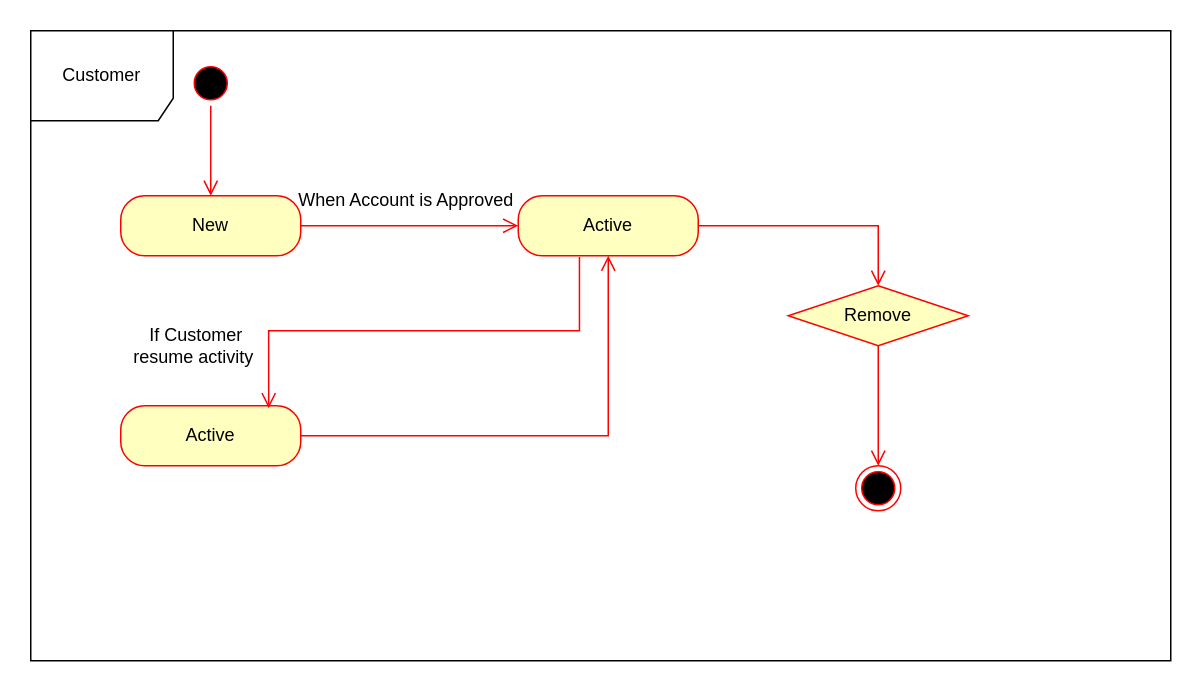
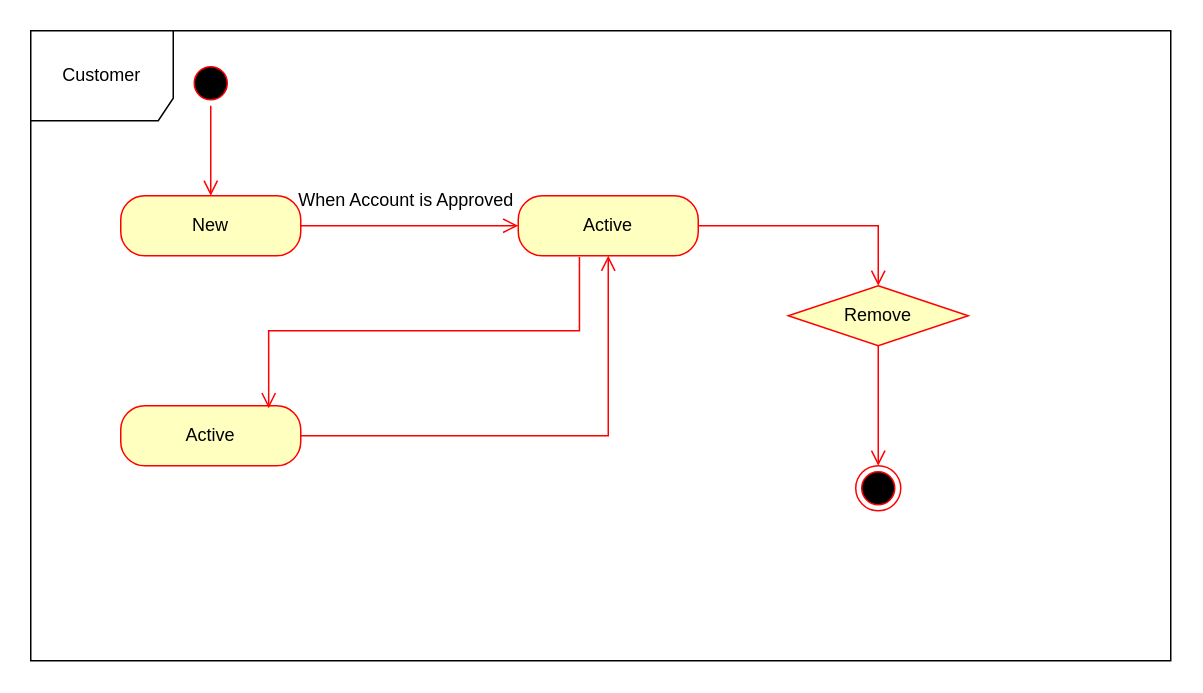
(196, 346) -> none
